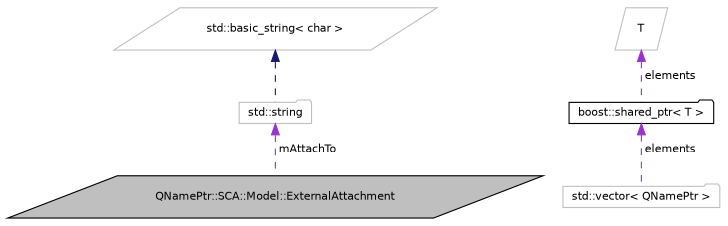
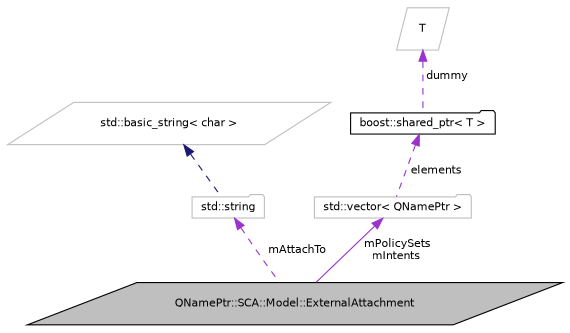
(669, 76) -> (446, 76)
none -> (345, 254)
